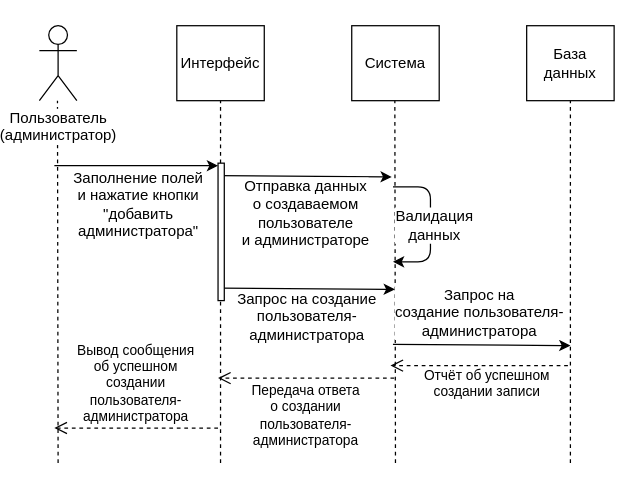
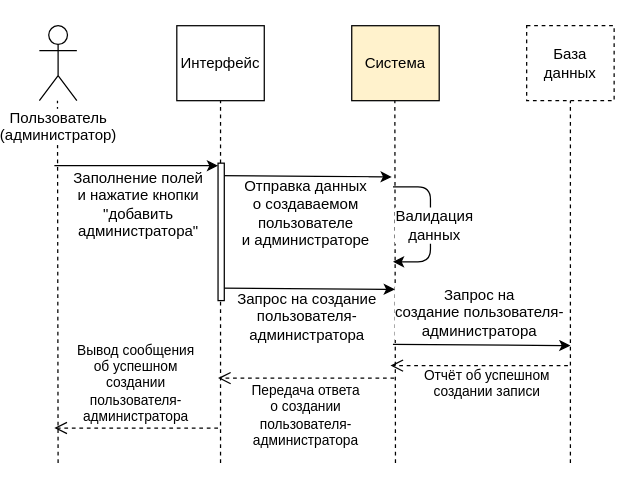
(396, 63) -> (396, 63)
(571, 63) -> (571, 63)
